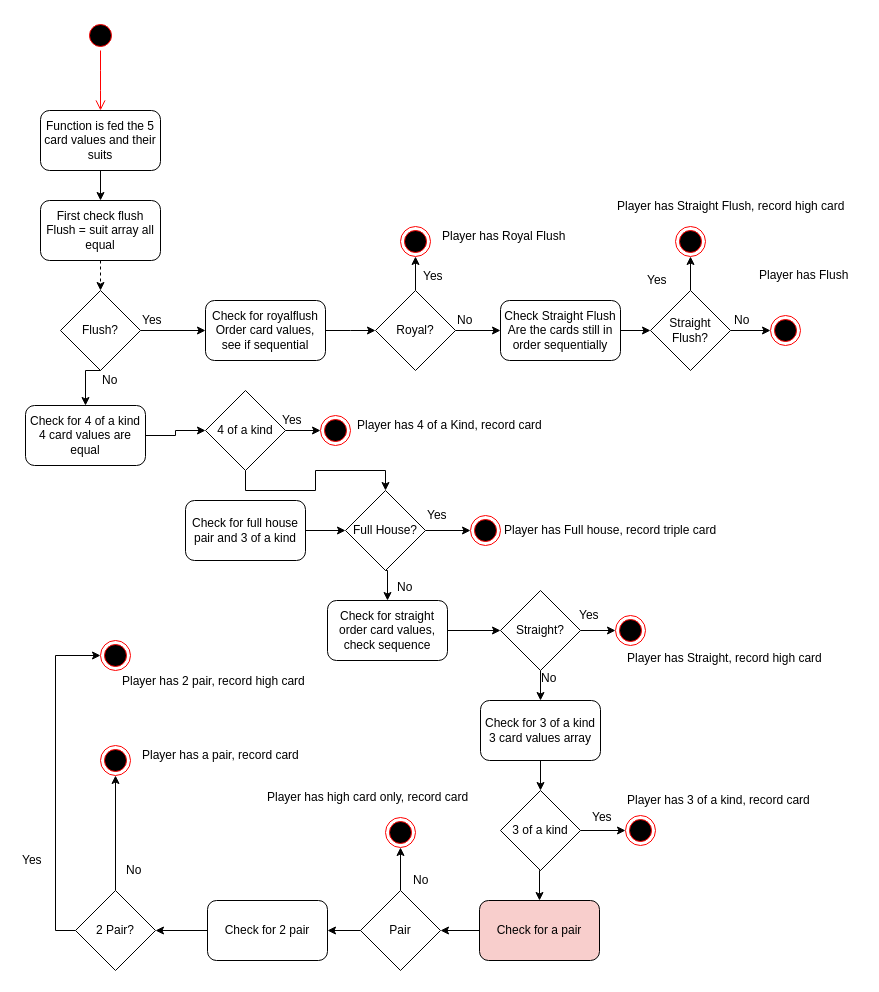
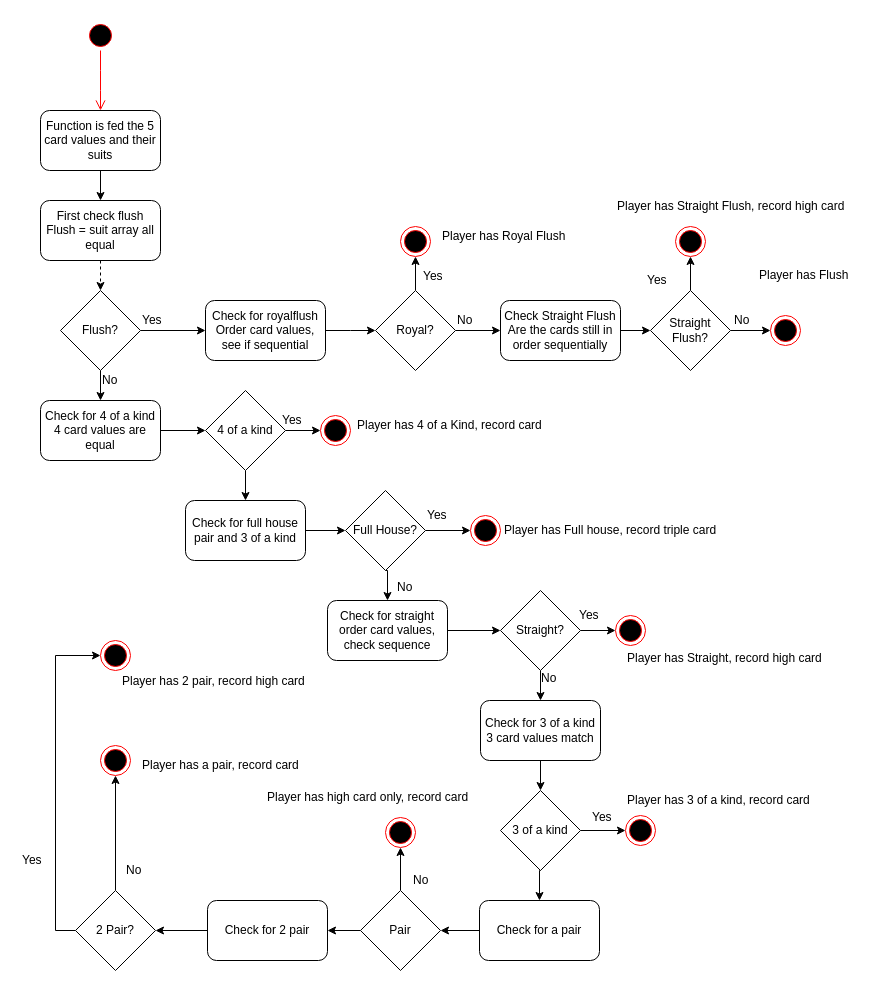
(86, 436) -> (101, 431)
(316, 476) -> (246, 491)
(541, 731) -> (541, 731)
(226, 756) -> (226, 766)
(540, 931) -> (540, 931)
